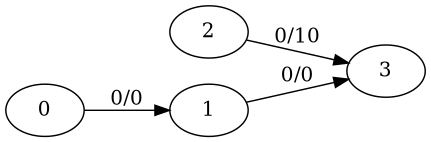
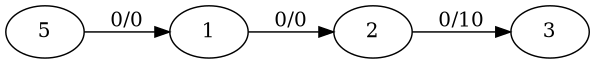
(290, 92) -> (284, 32)
(45, 110) -> (45, 32)
